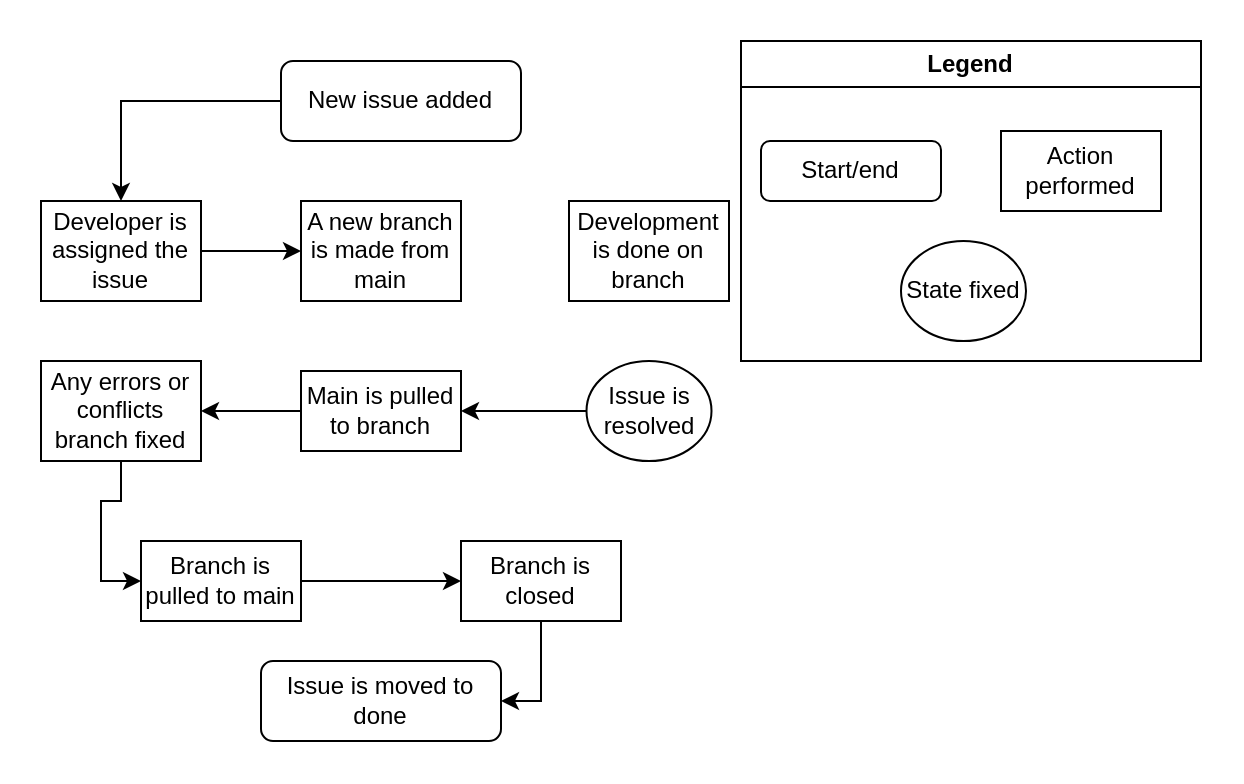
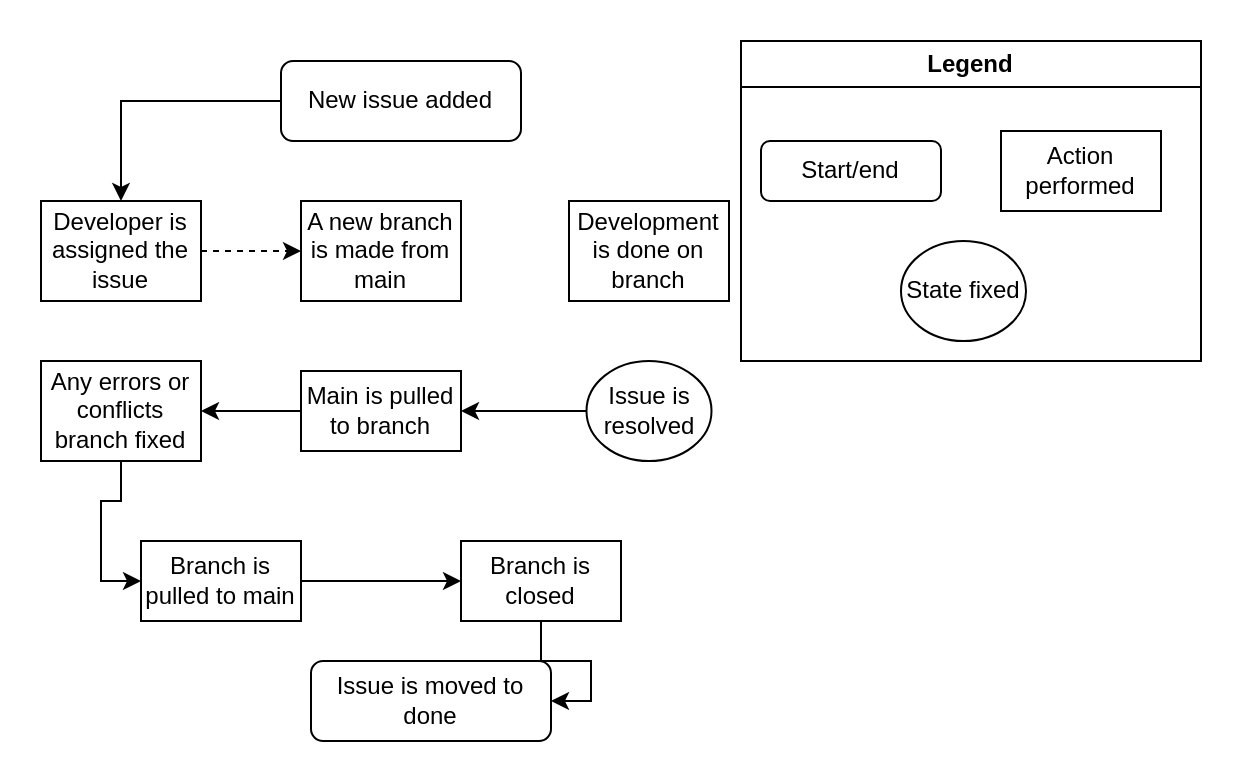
(245, 251) -> (245, 251)
(381, 701) -> (431, 701)
